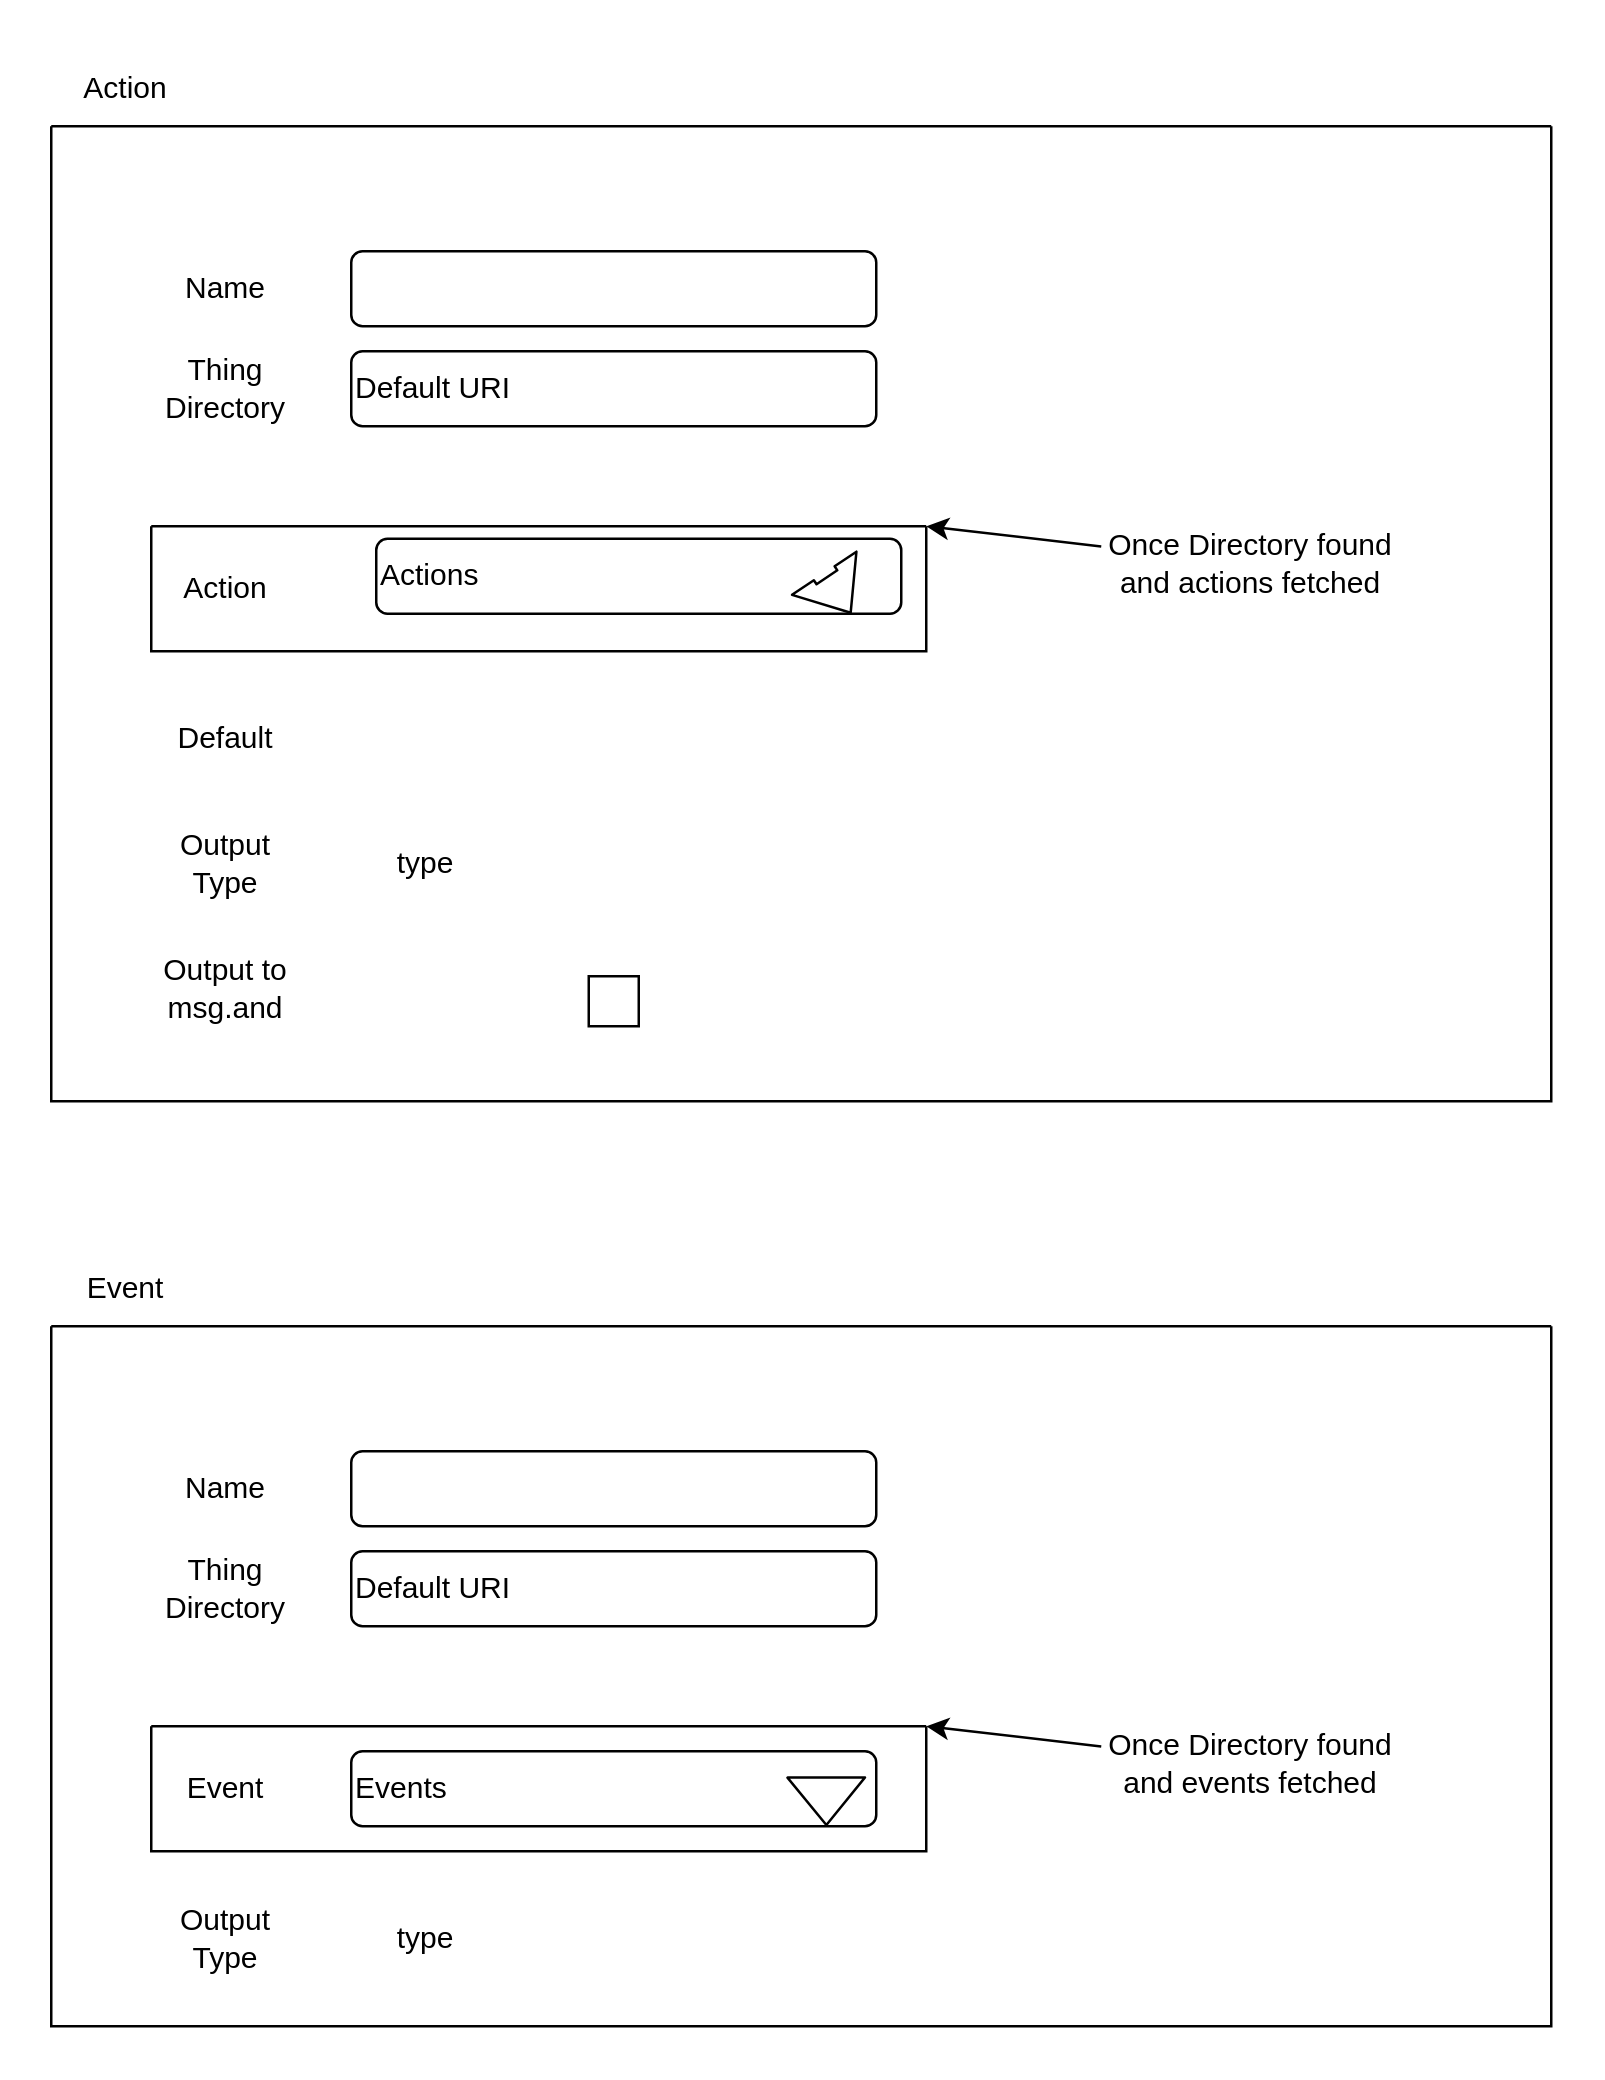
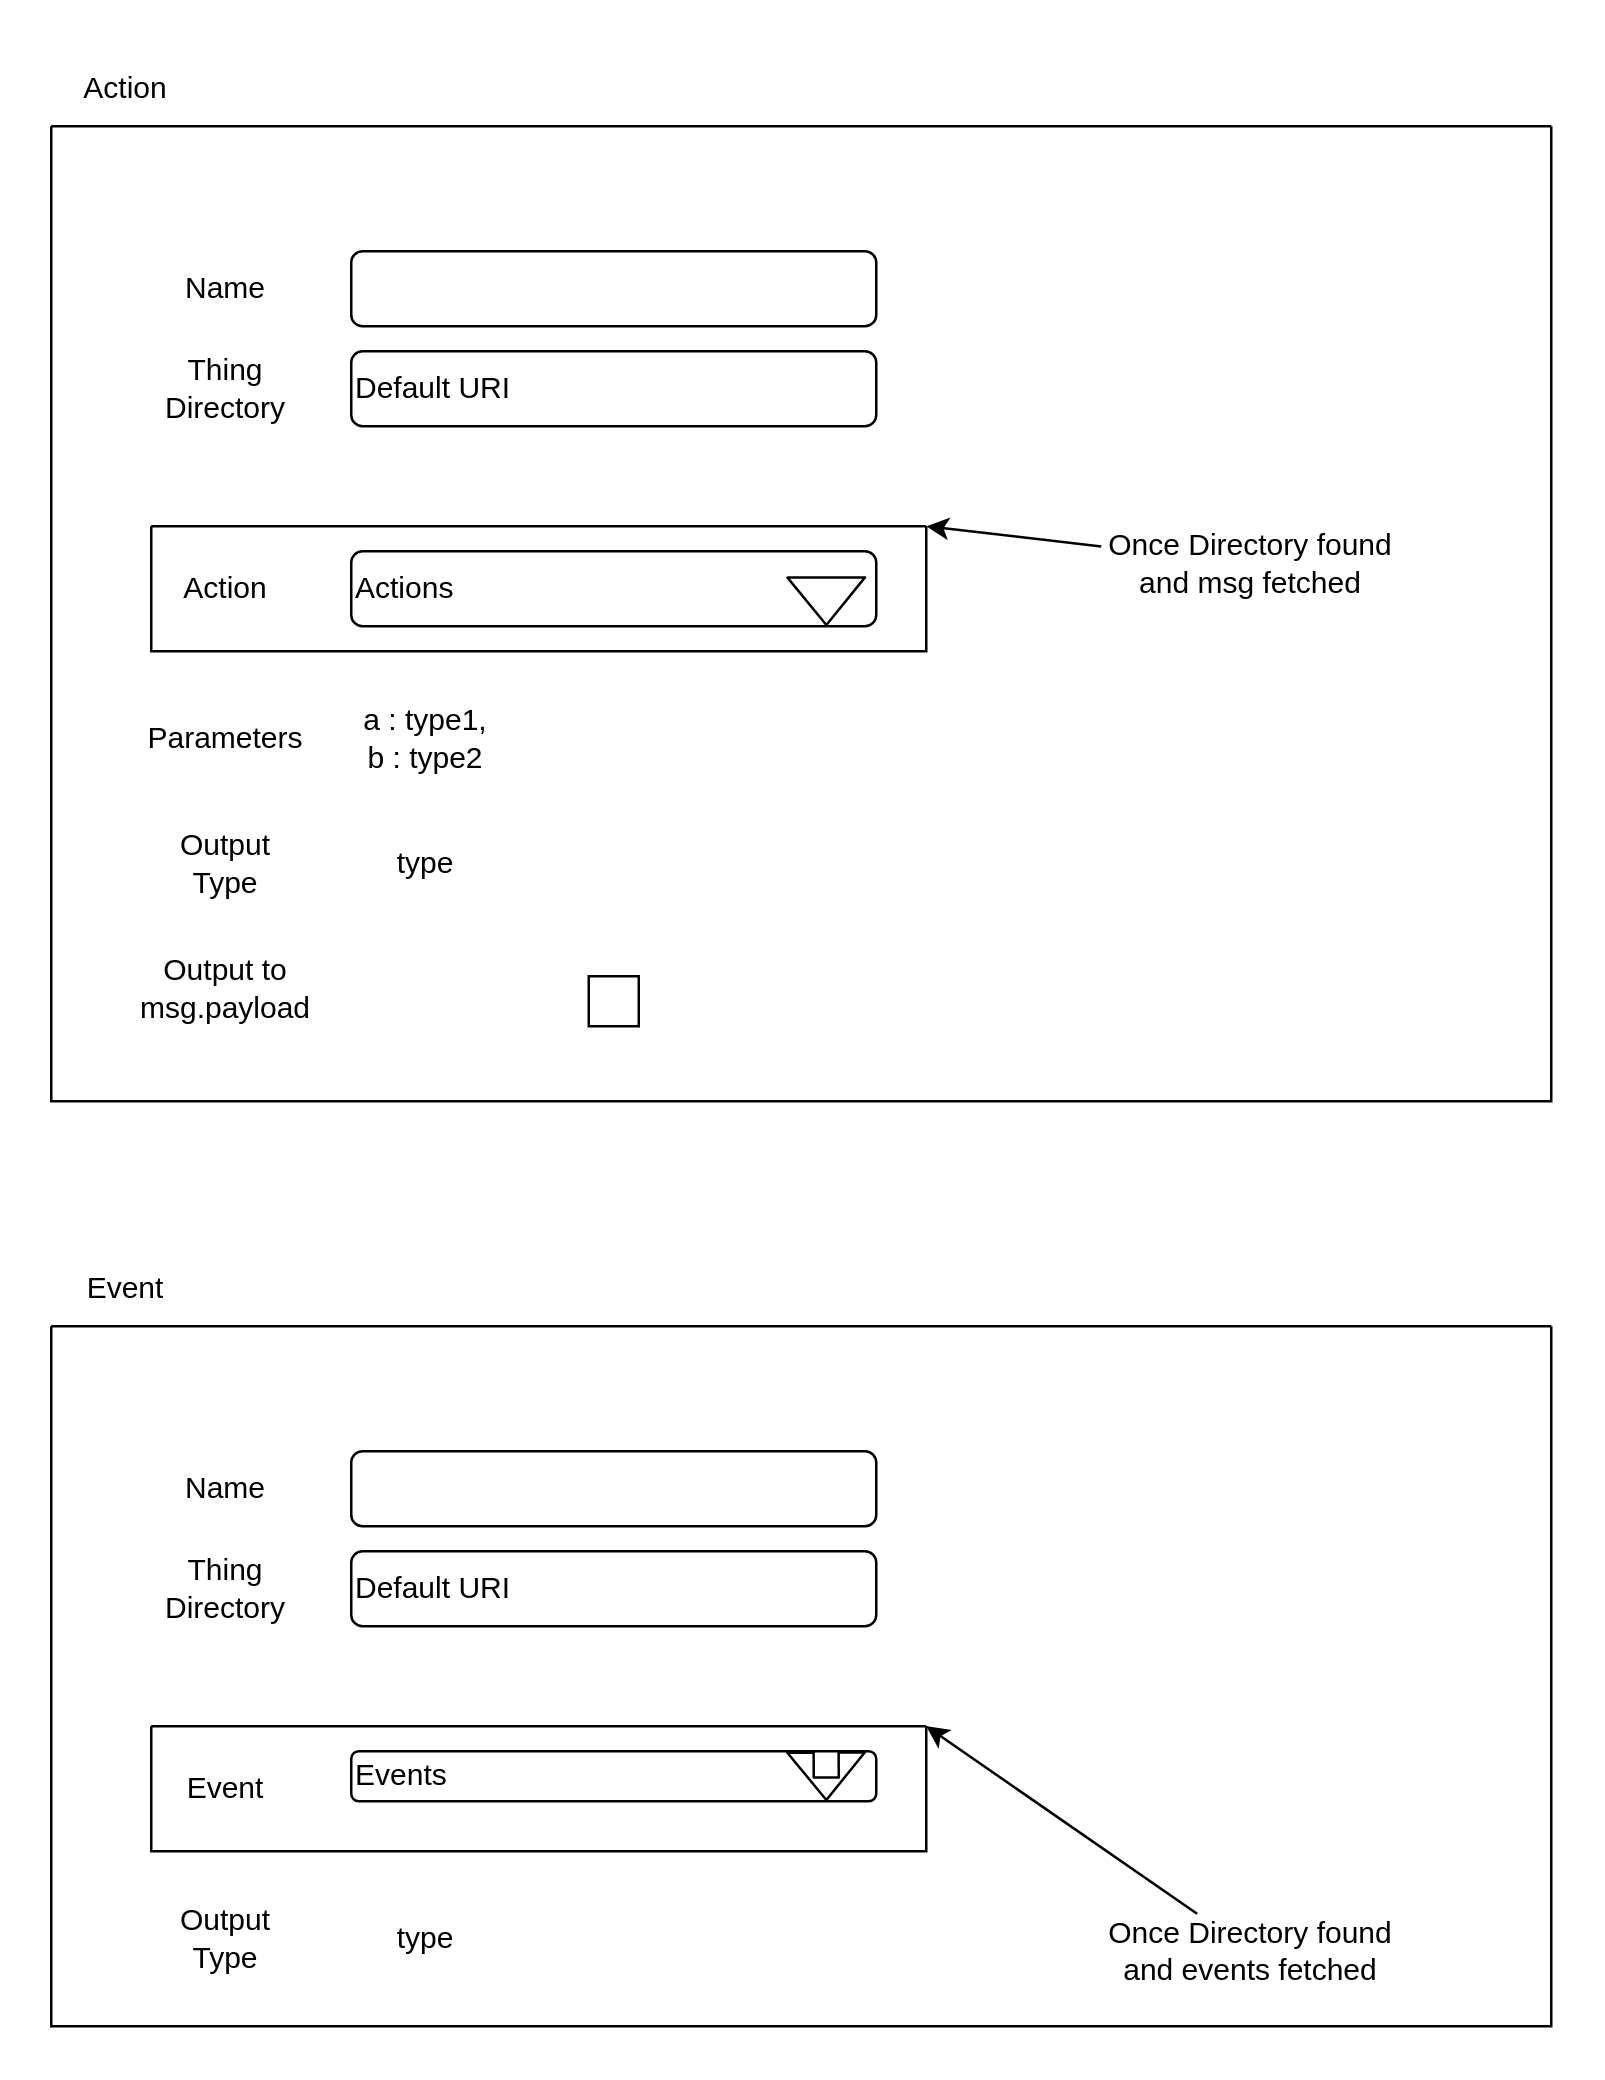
(1251, 564) -> (1251, 564)
(639, 576) -> (614, 589)
(226, 739) -> (226, 739)
none -> (426, 739)
(226, 989) -> (226, 989)
(1251, 1764) -> (1251, 1951)
(614, 1789) -> (614, 1776)
